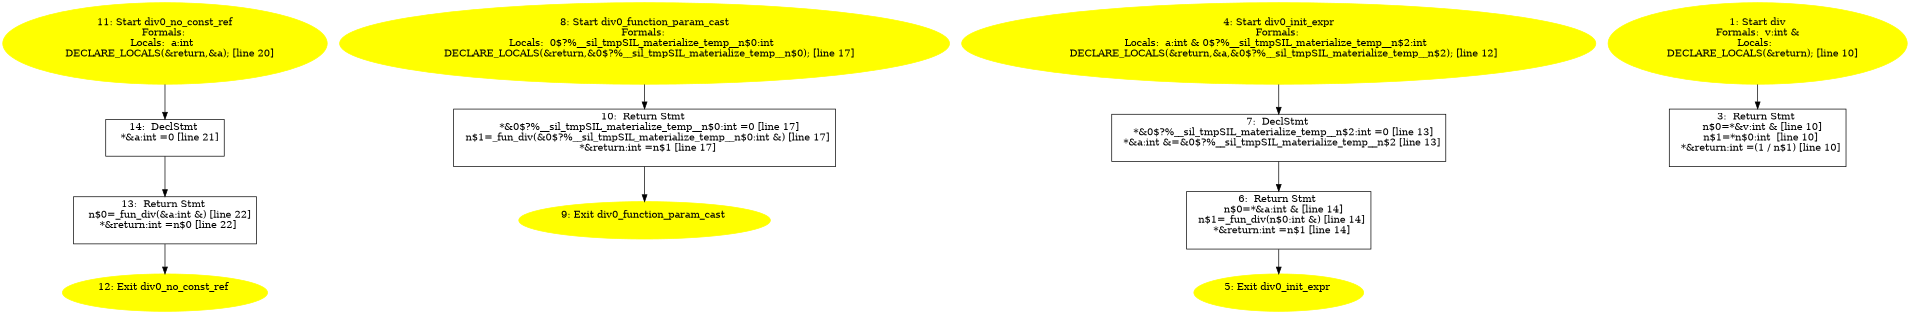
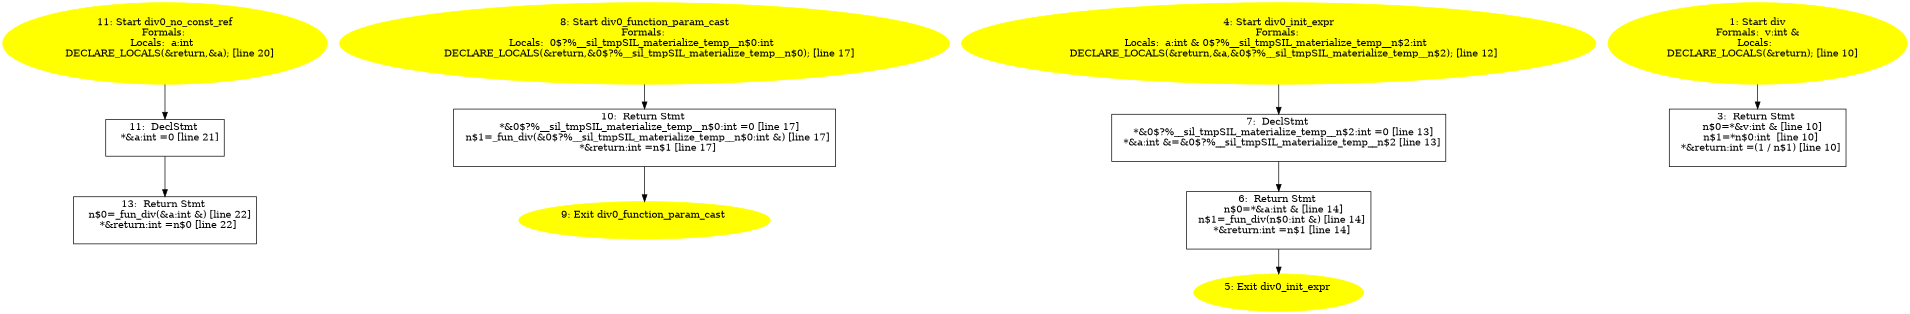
(165, 138) -> (165, 138)
(165, 293) -> none
